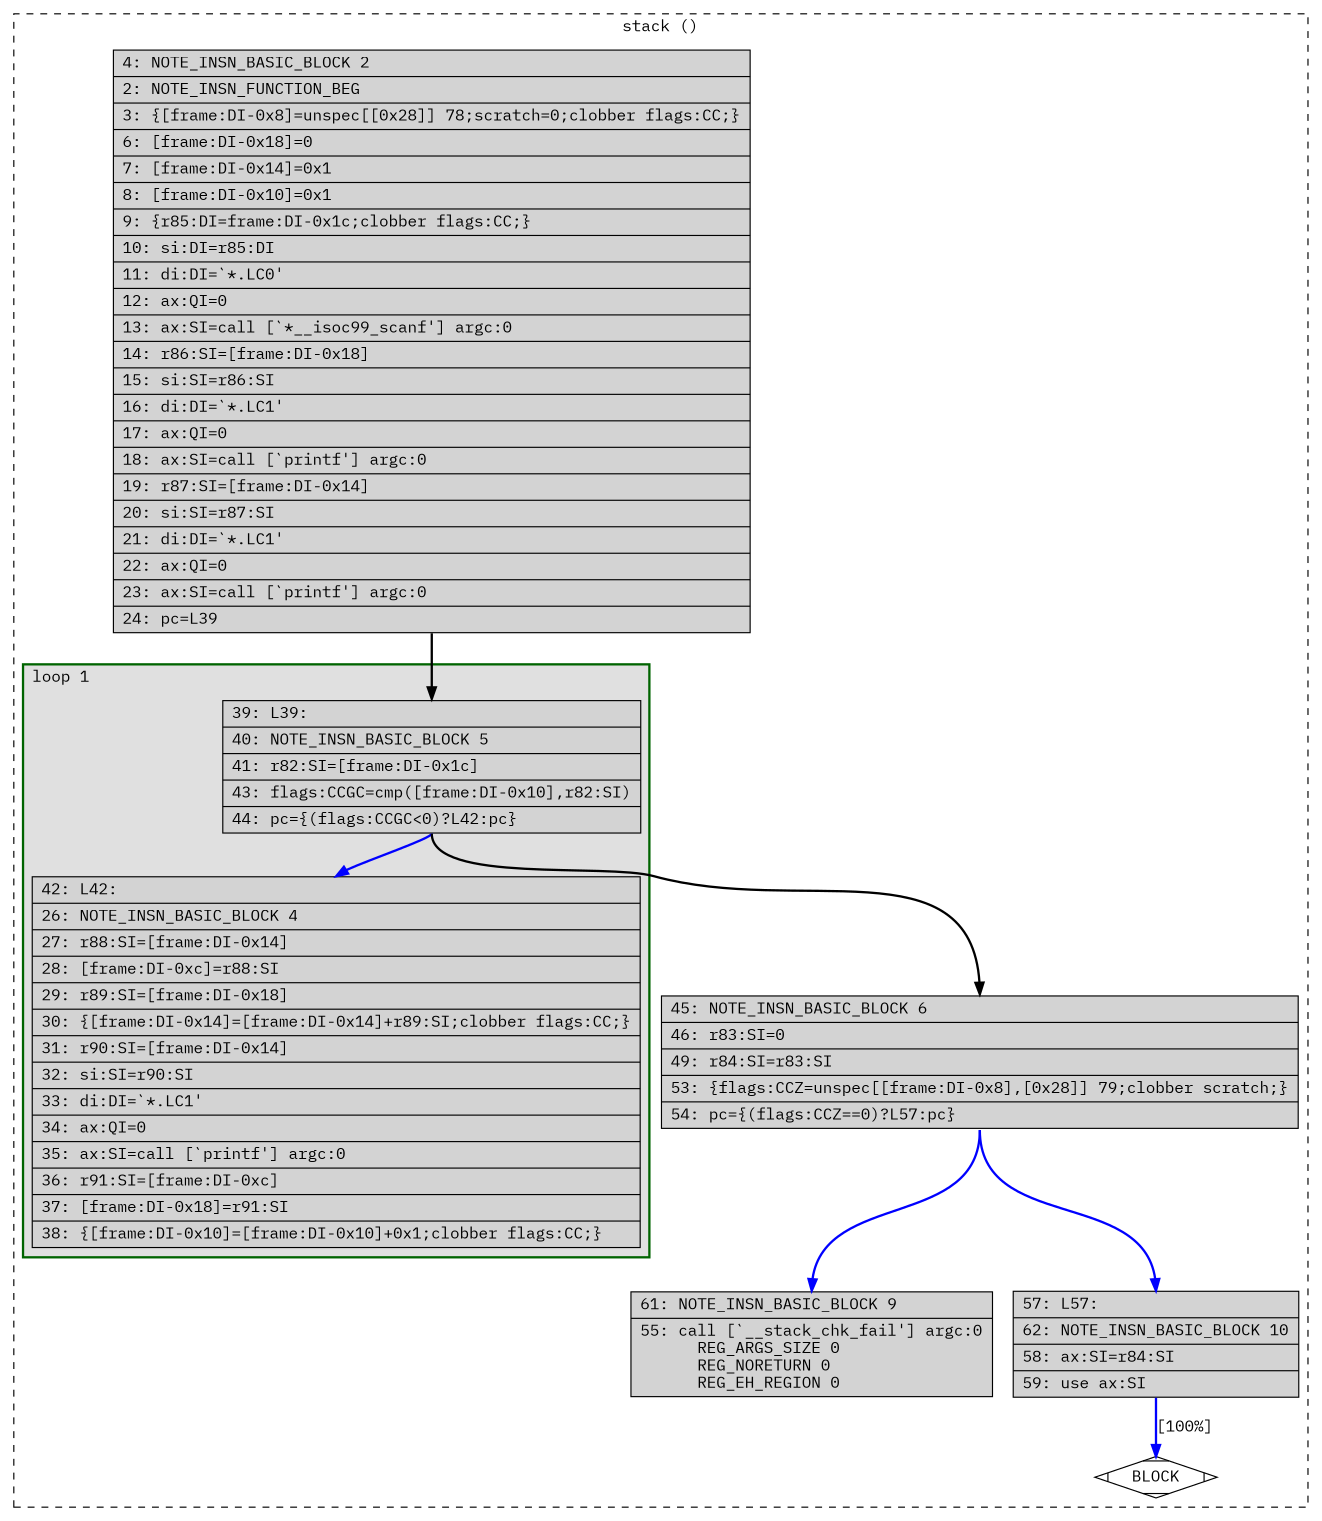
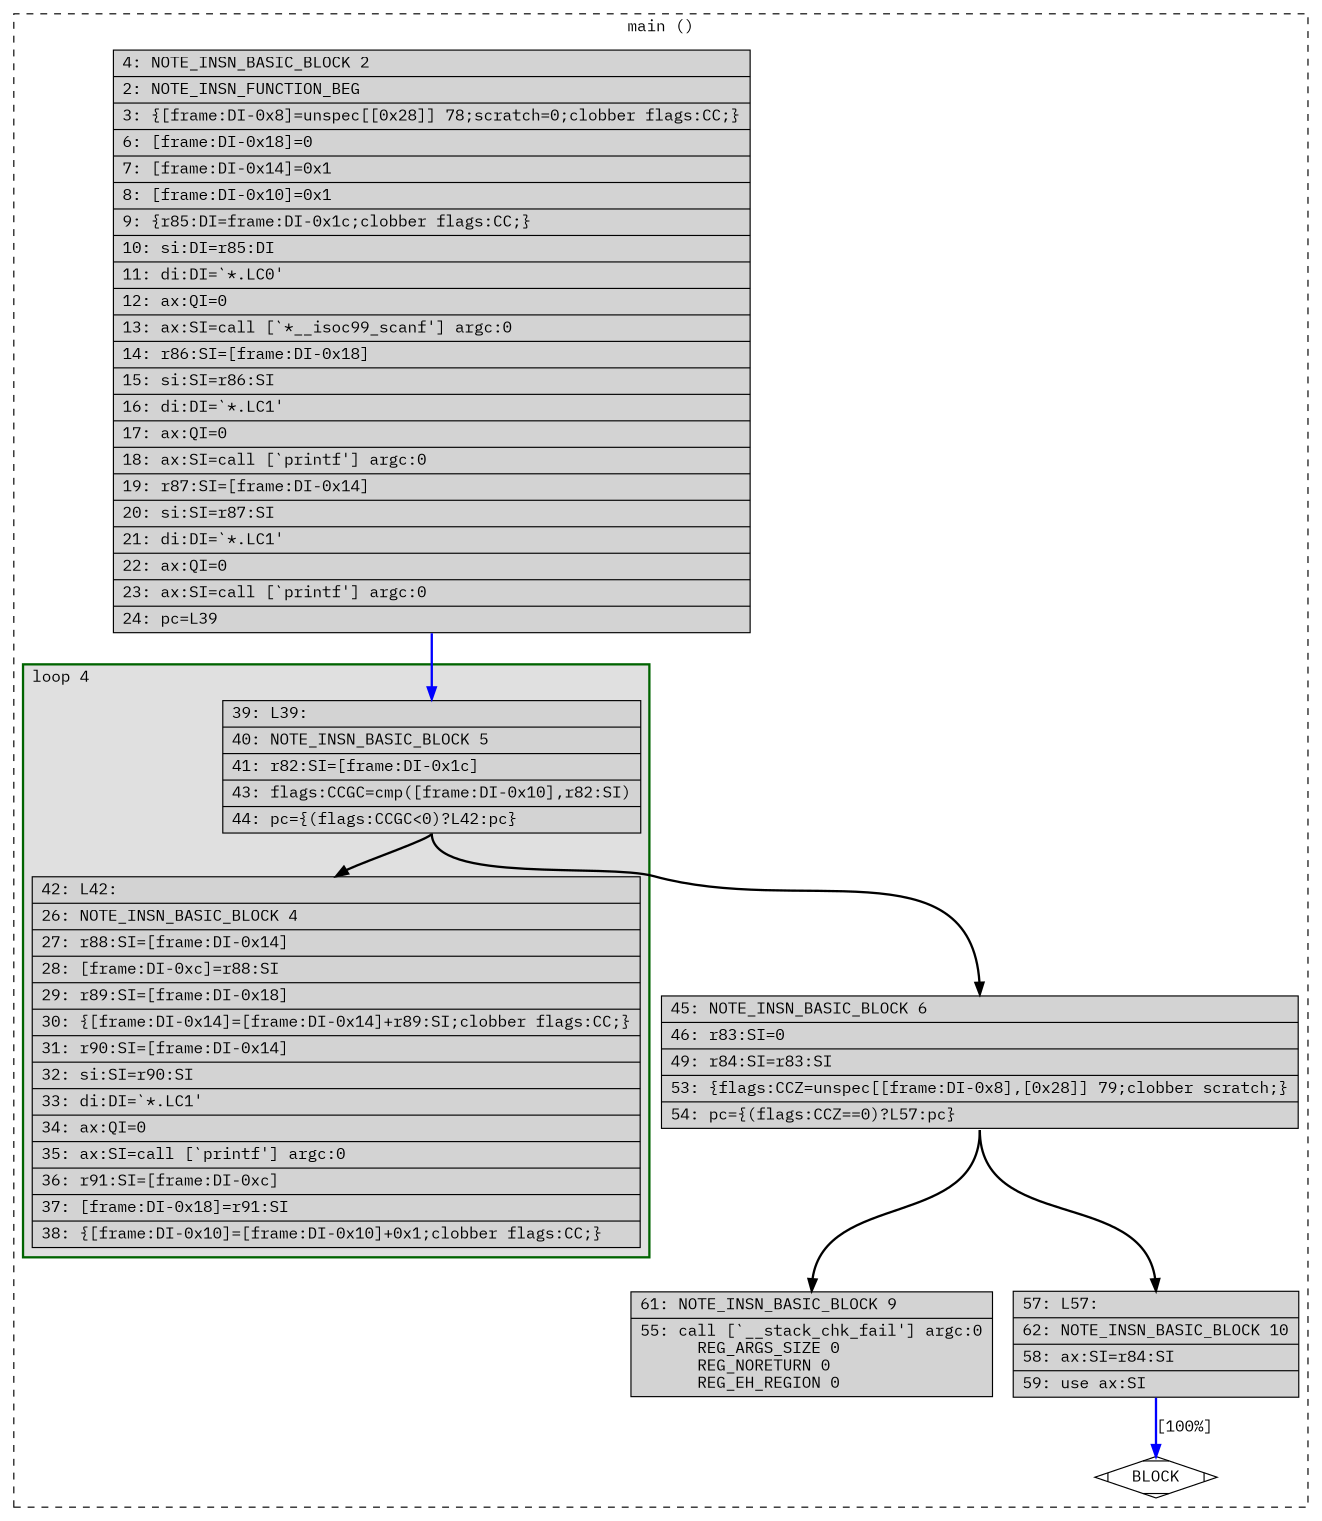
(661, 27) -> (661, 27)
(432, 656) -> (432, 656)
(61, 678) -> (61, 678)
(389, 853) -> (389, 853)
(901, 1208) -> (901, 1208)
(1062, 1209) -> (1062, 1209)
